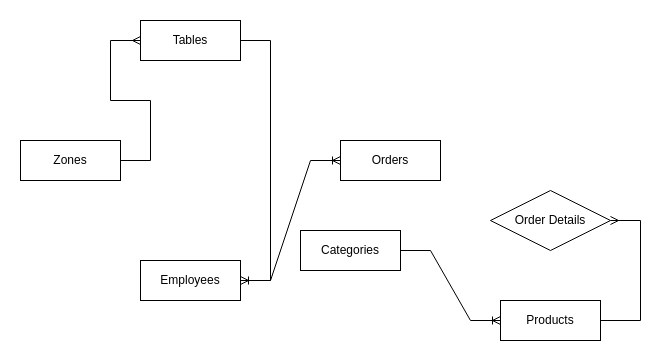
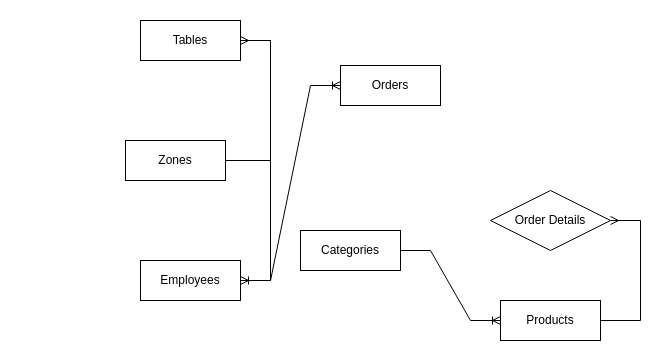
(71, 161) -> (176, 161)
(391, 161) -> (391, 86)
